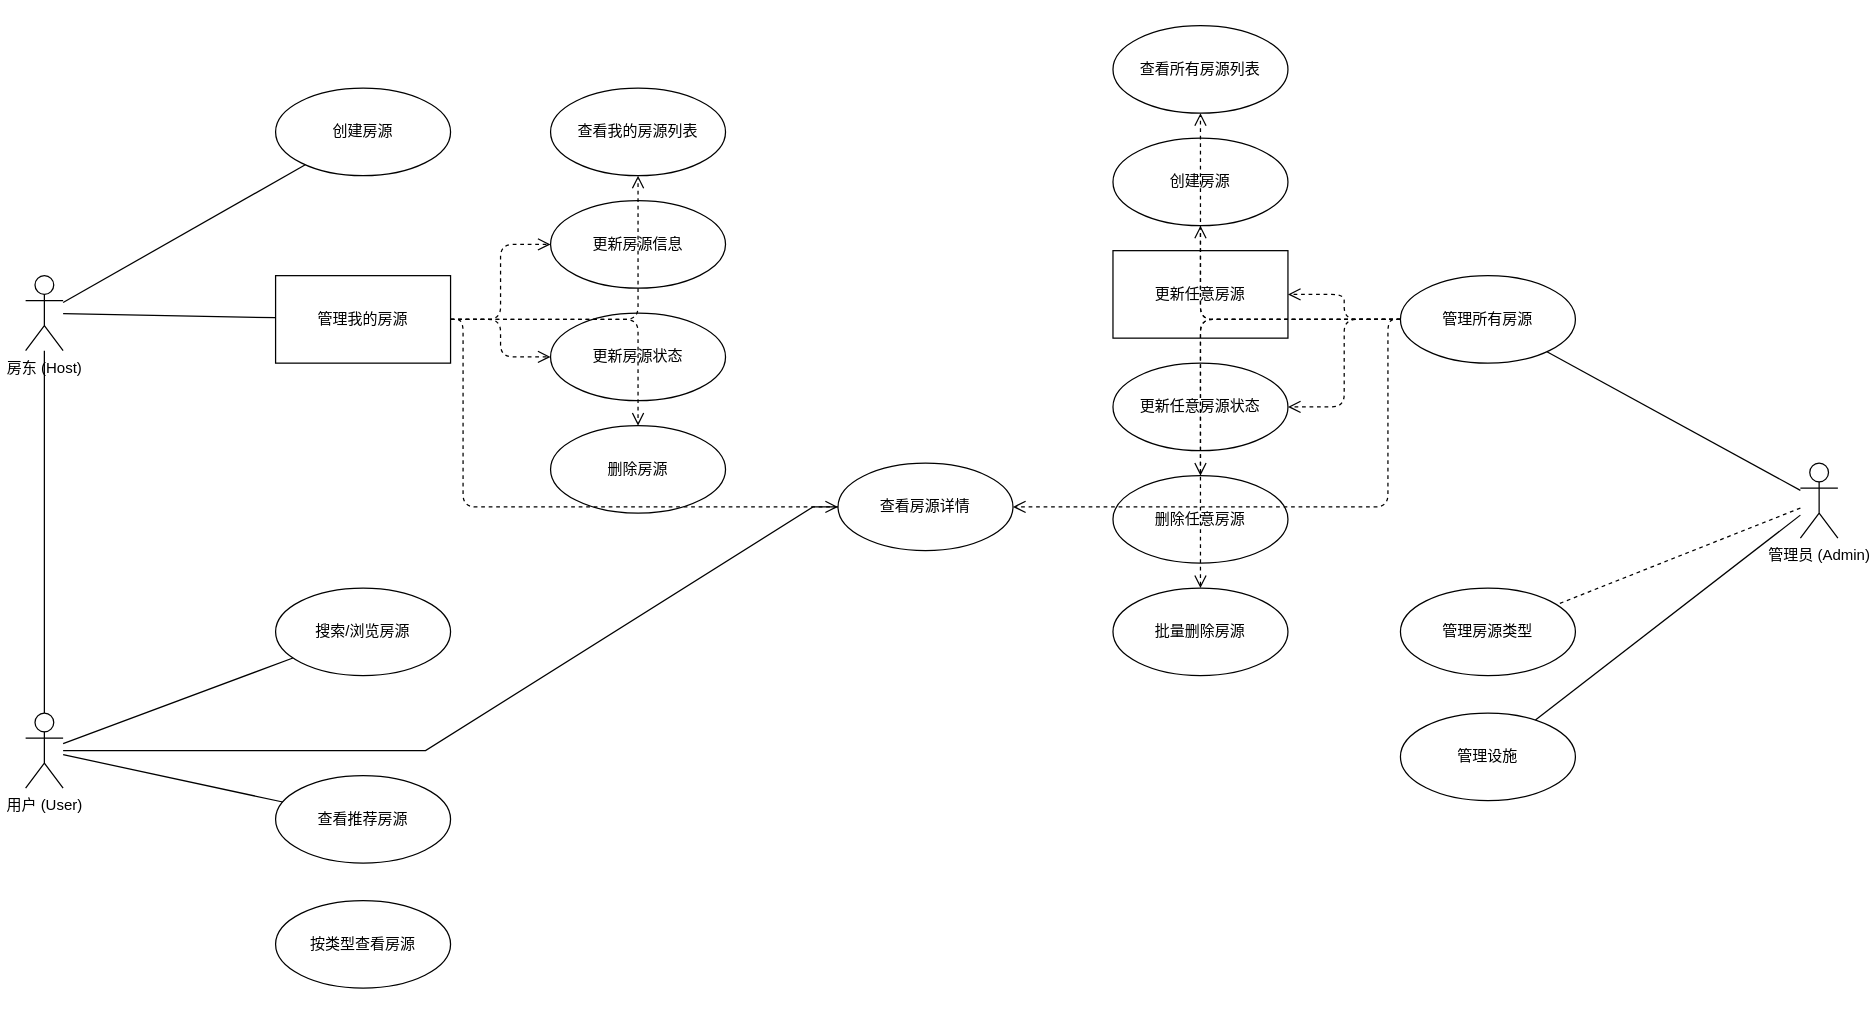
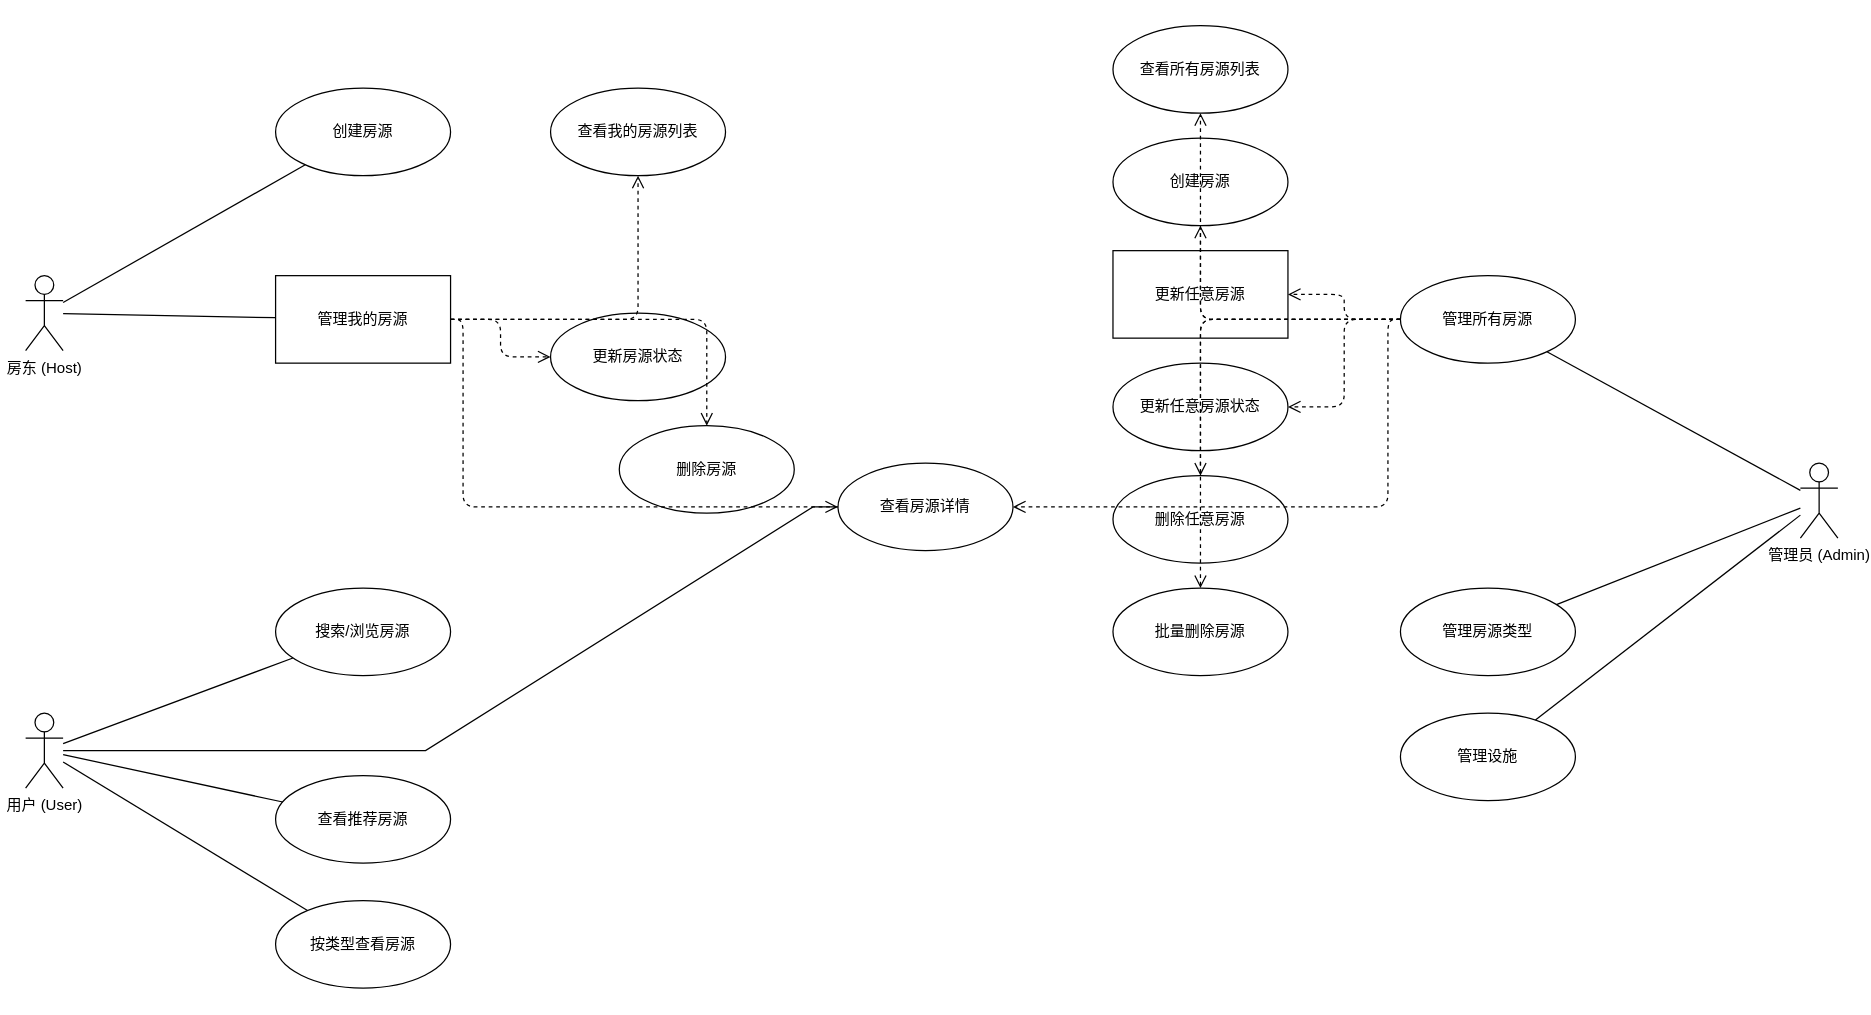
(638, 244) -> none
(501, 262) -> none
(638, 469) -> (707, 469)
(44, 532) -> (185, 836)
(1678, 557) -> (1678, 557)
